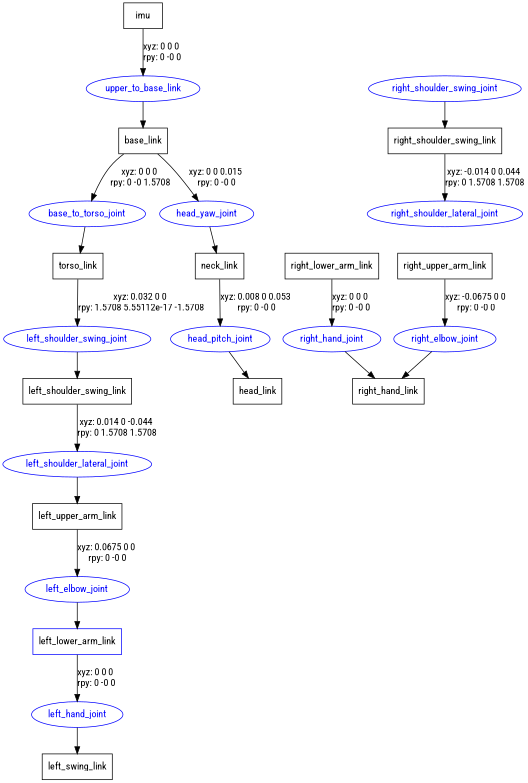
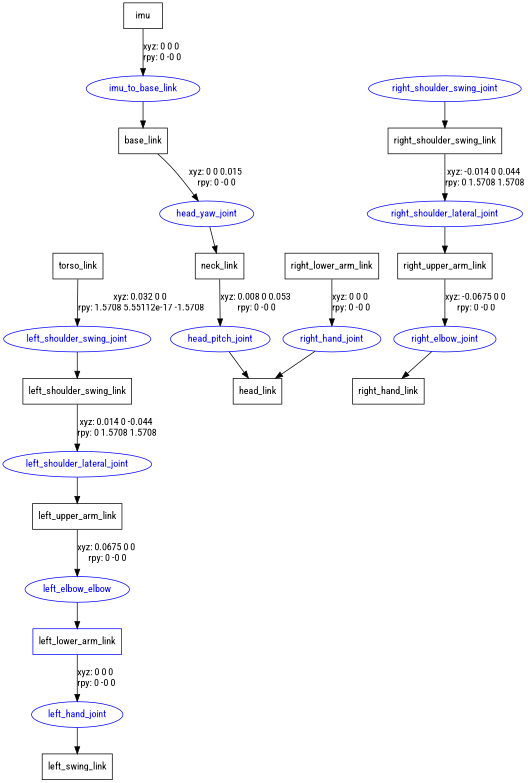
(143, 89) -> (143, 89)
(87, 214) -> none
none -> (445, 236)
(357, 363) -> (298, 363)
(77, 589) -> (77, 589)
